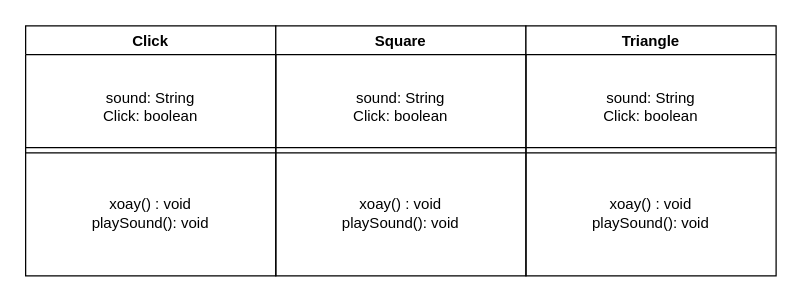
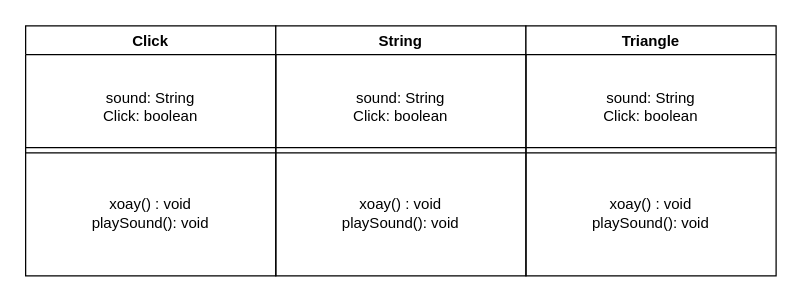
(400, 41) -> (400, 41)
